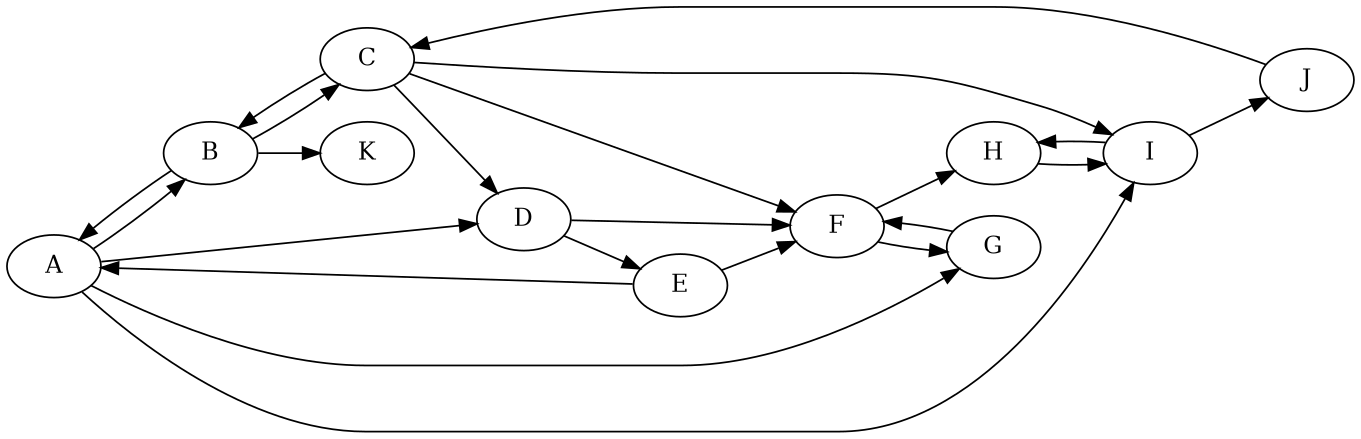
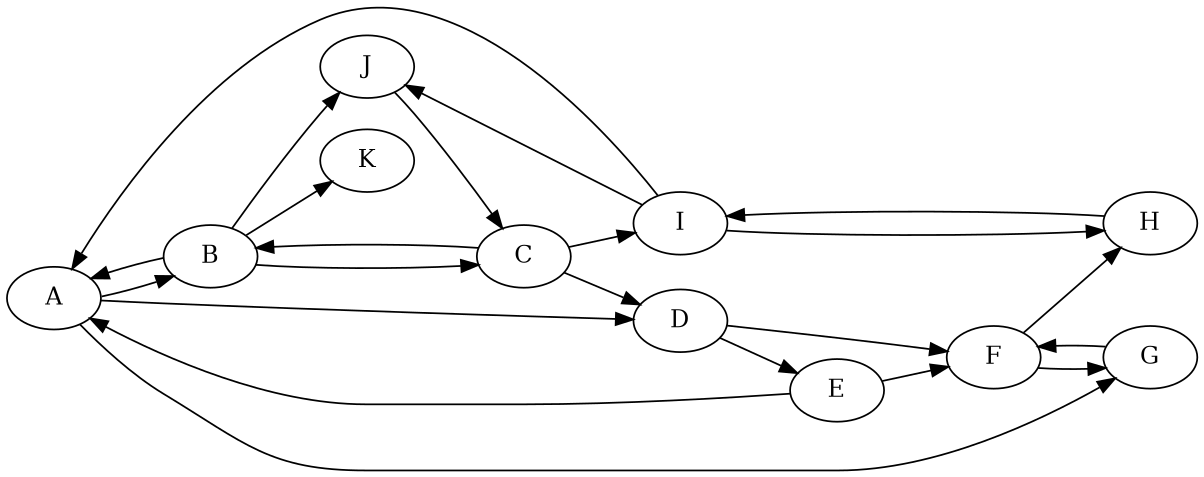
(594, 140) -> none
none -> (278, 166)
(634, 432) -> (353, 12)
